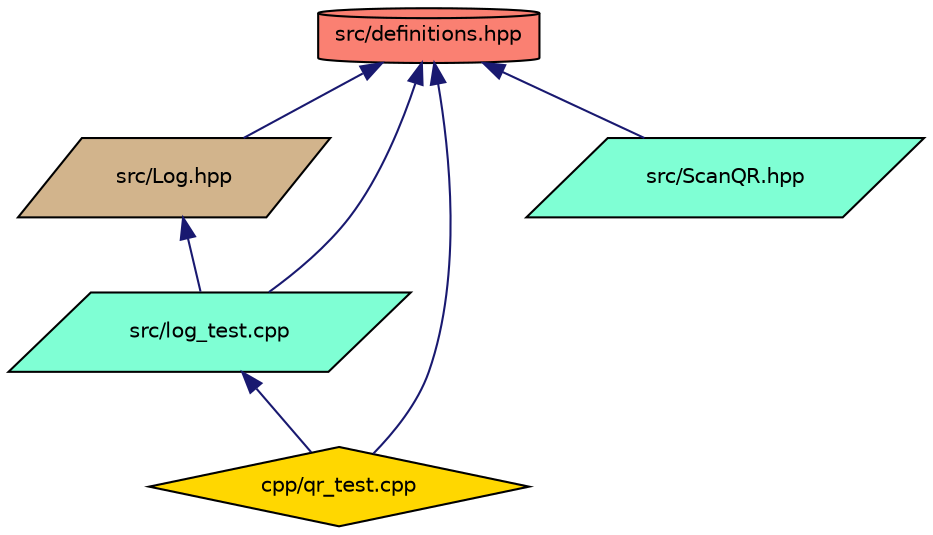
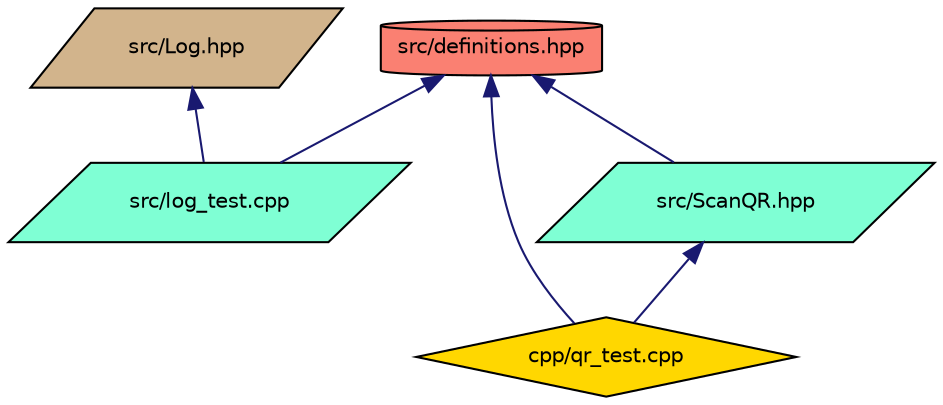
(303, 106) -> none
(284, 420) -> (661, 291)
